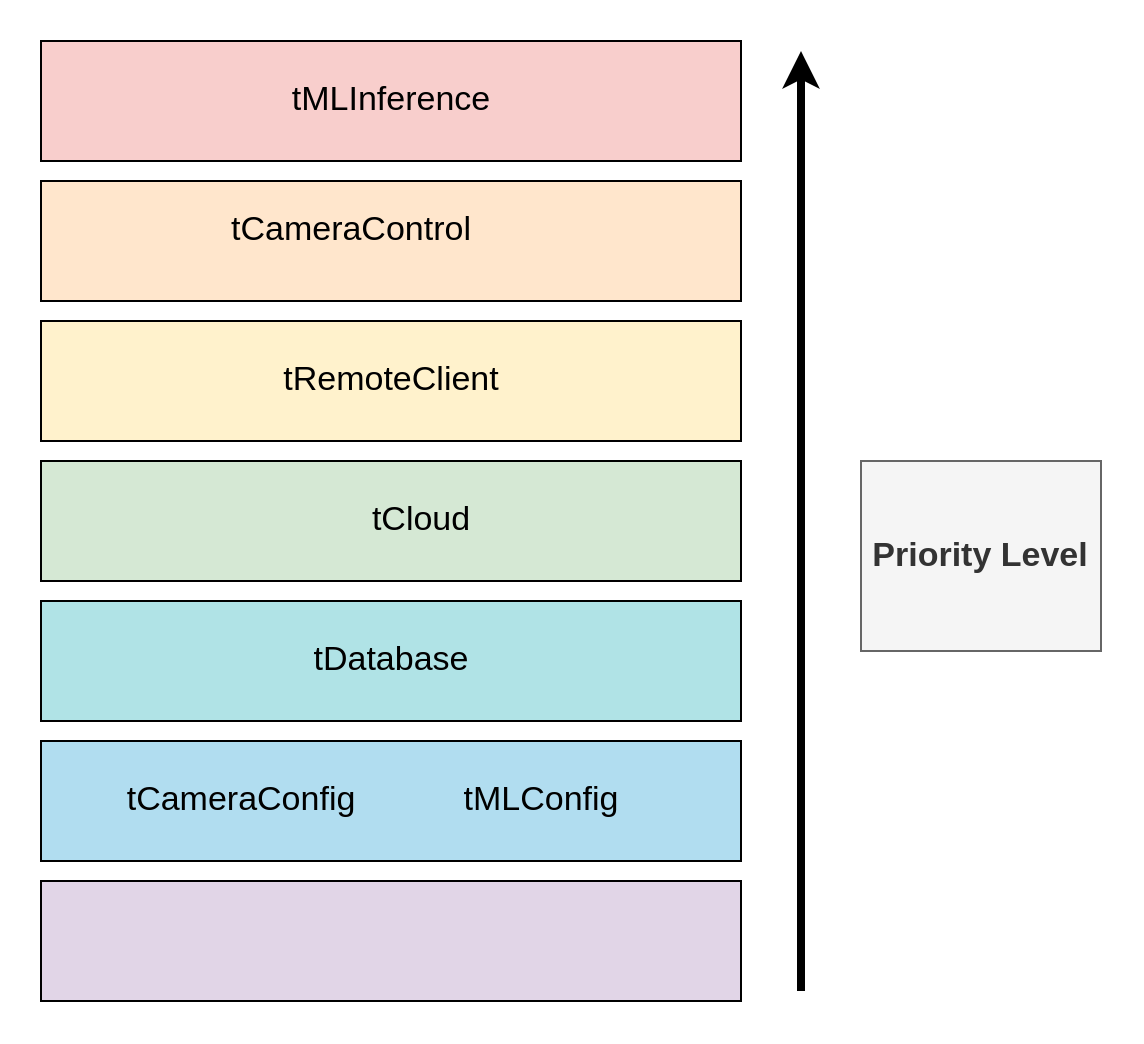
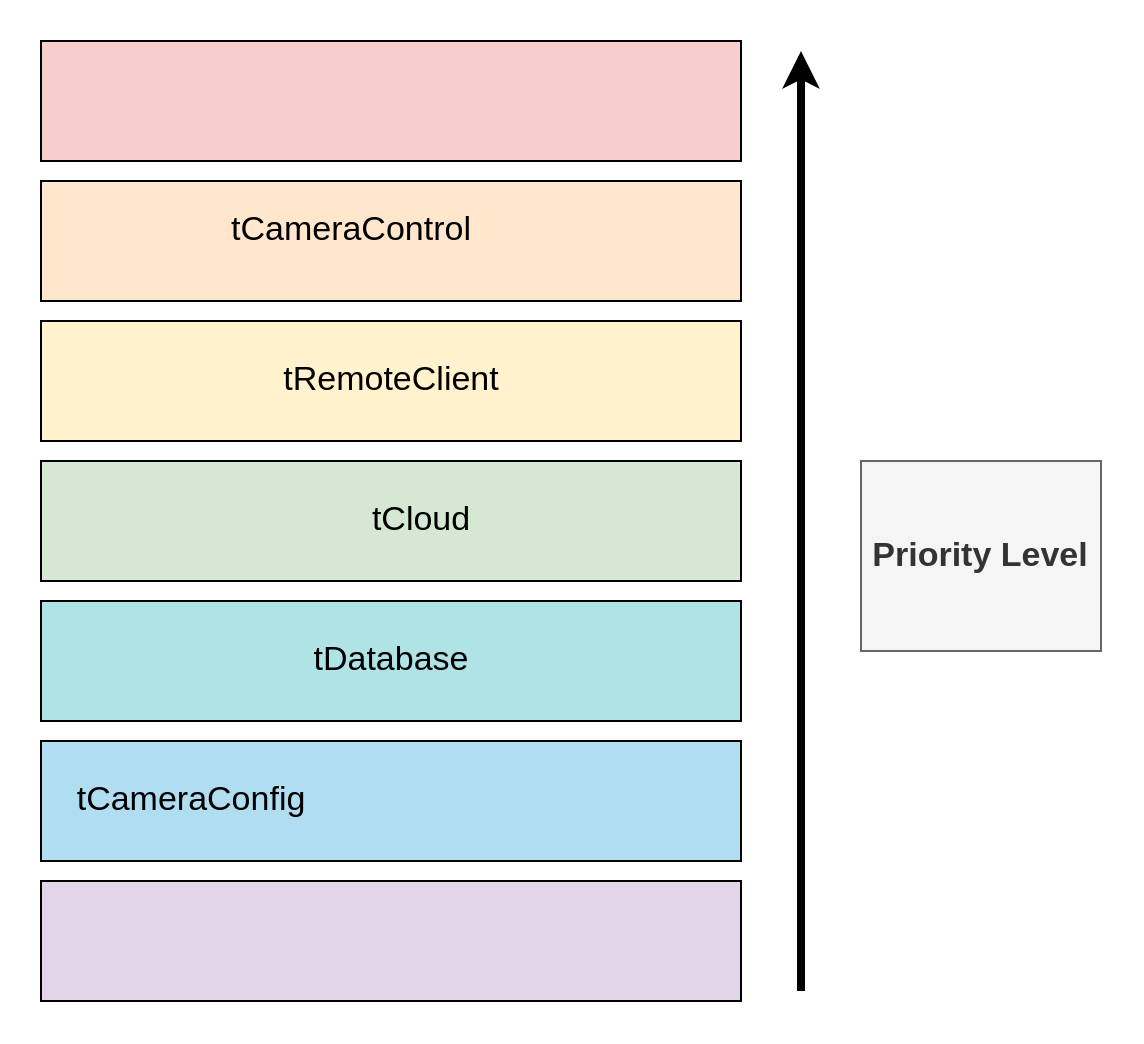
(391, 101) -> none
(241, 801) -> (191, 801)
(541, 801) -> none
